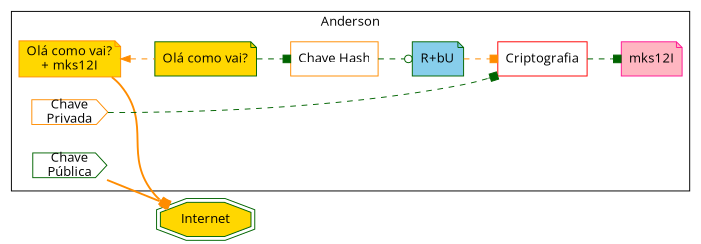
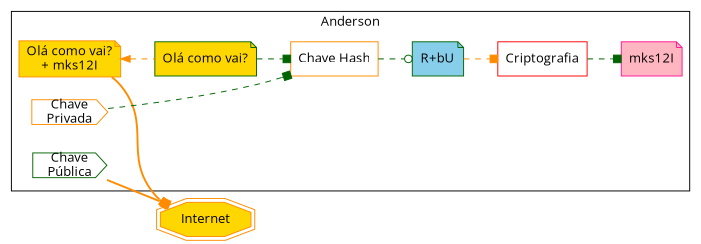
(299, 106) -> (195, 97)
(206, 219) -> (206, 219)
